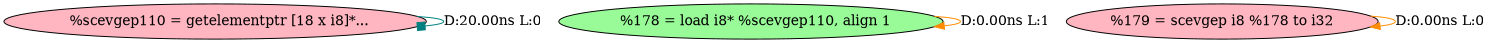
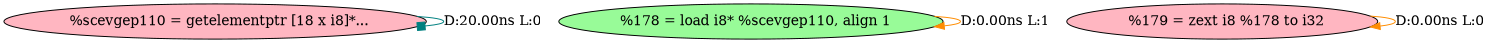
(1222, 22) -> (1222, 22)
